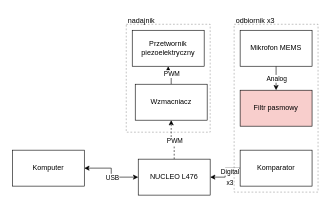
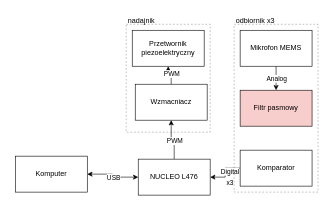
(174, 151) -> (174, 151)
(48, 168) -> (51, 174)
